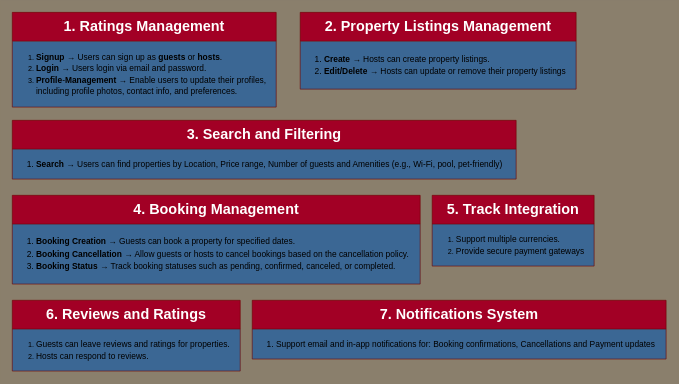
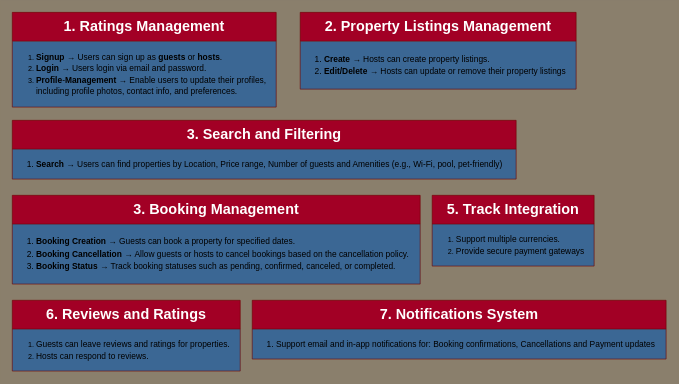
(216, 210) -> (216, 210)
